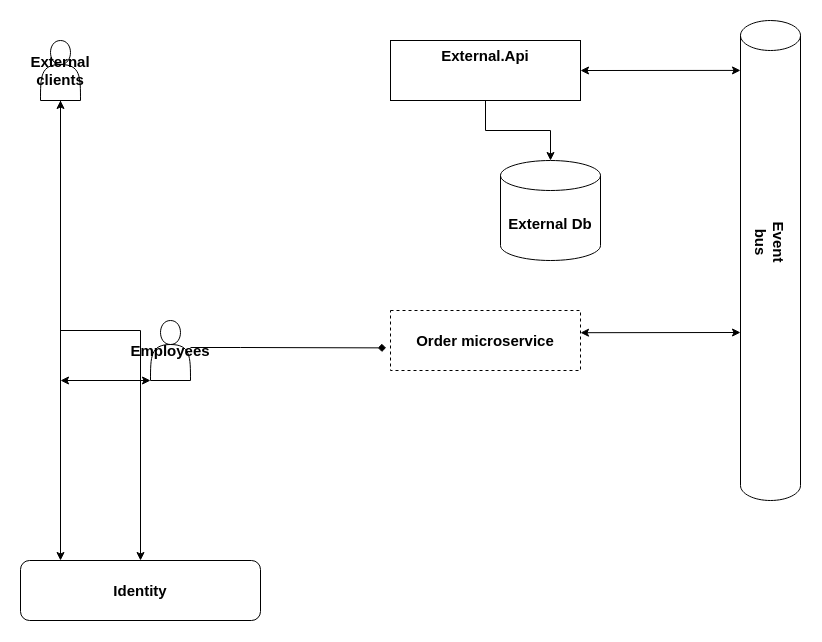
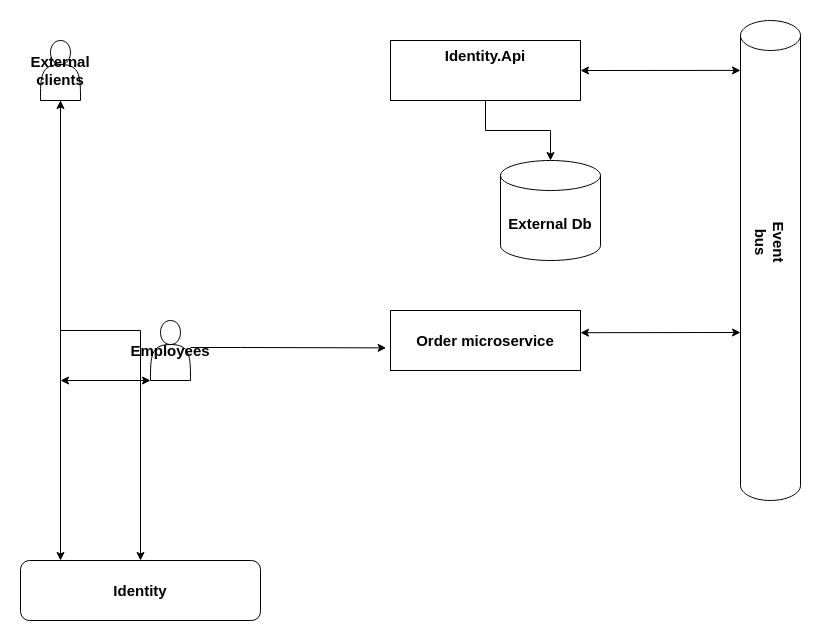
(486, 57) -> (486, 57)
(486, 341) -> (486, 341)
(377, 348) -> (378, 348)
